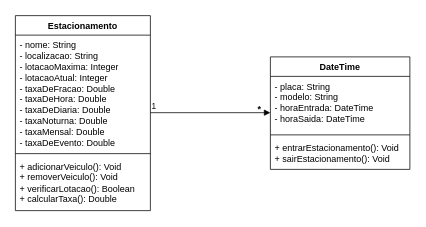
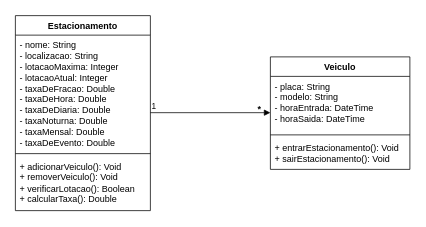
(340, 67) -> (340, 67)
